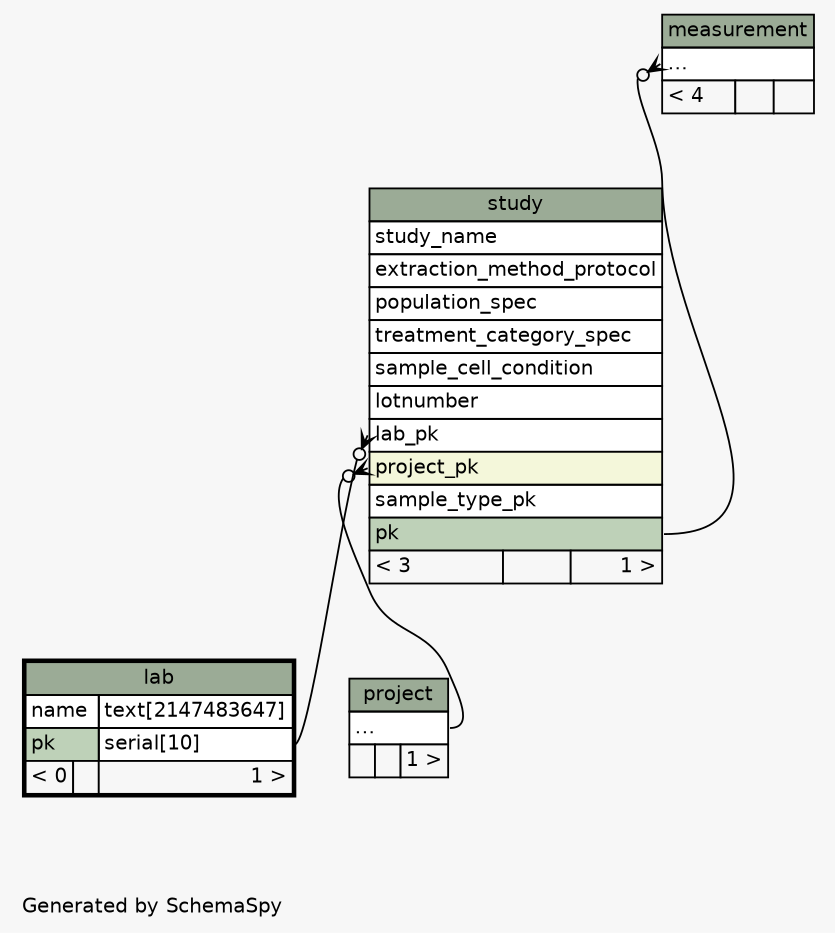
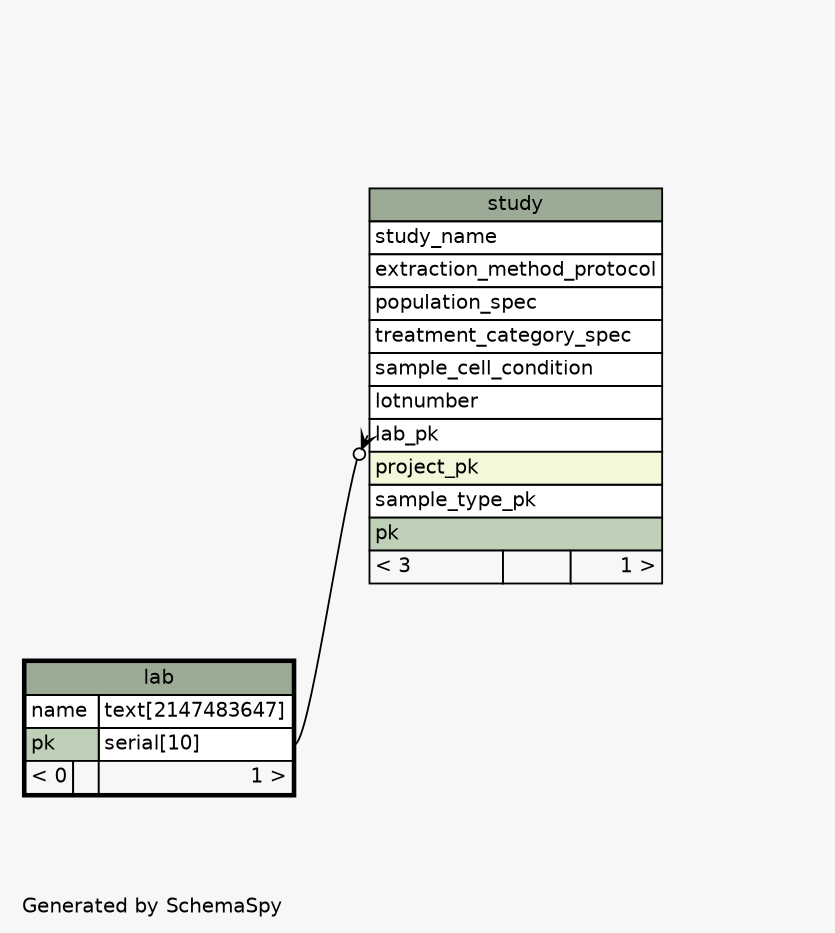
(737, 64) -> none
(399, 728) -> none
